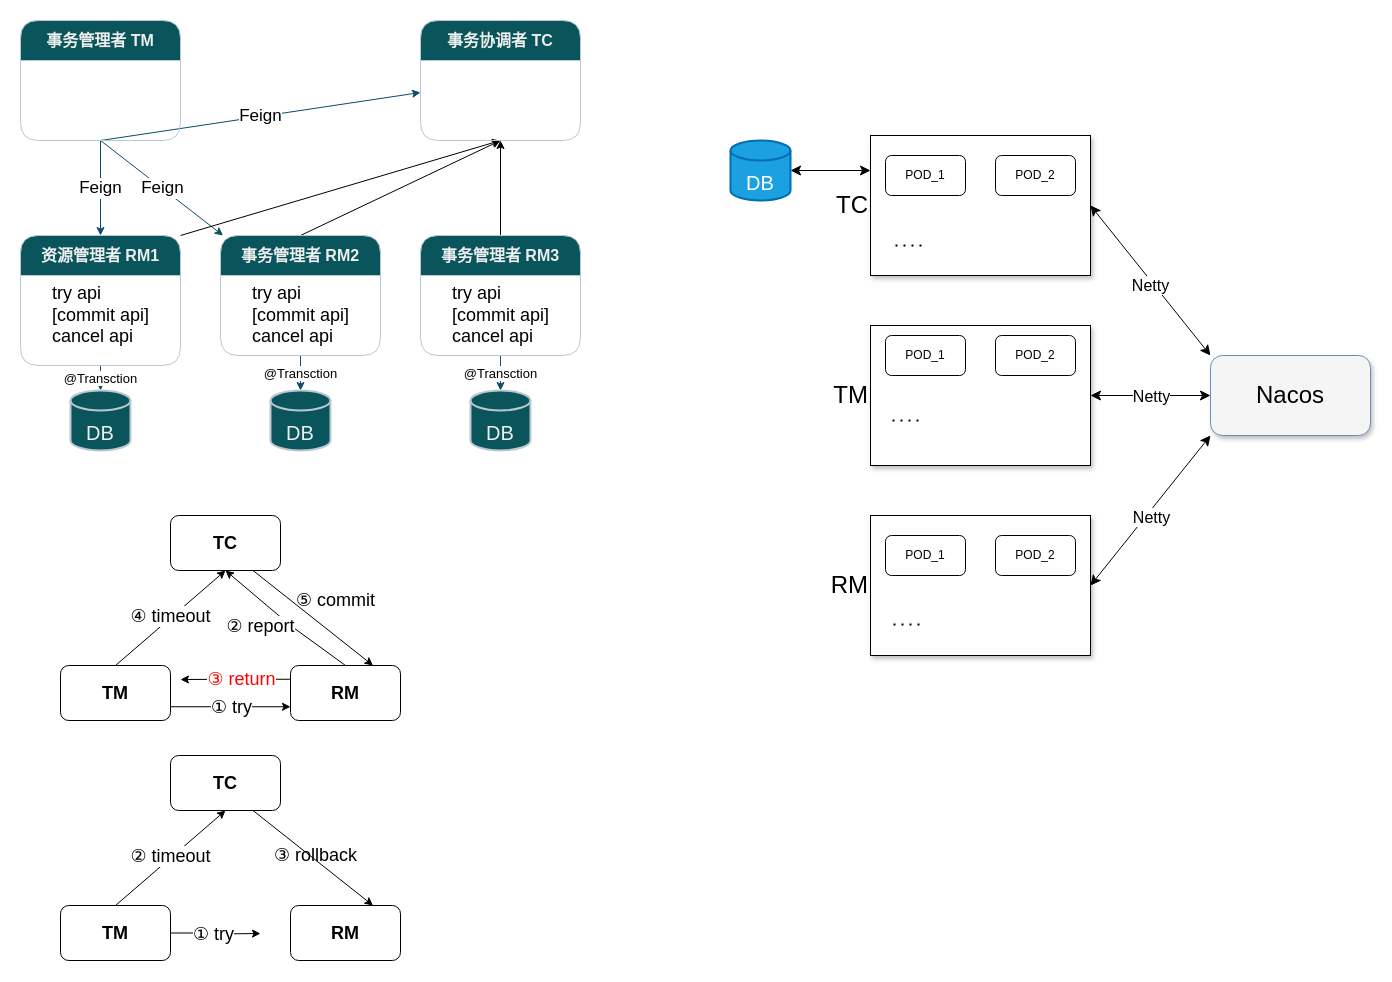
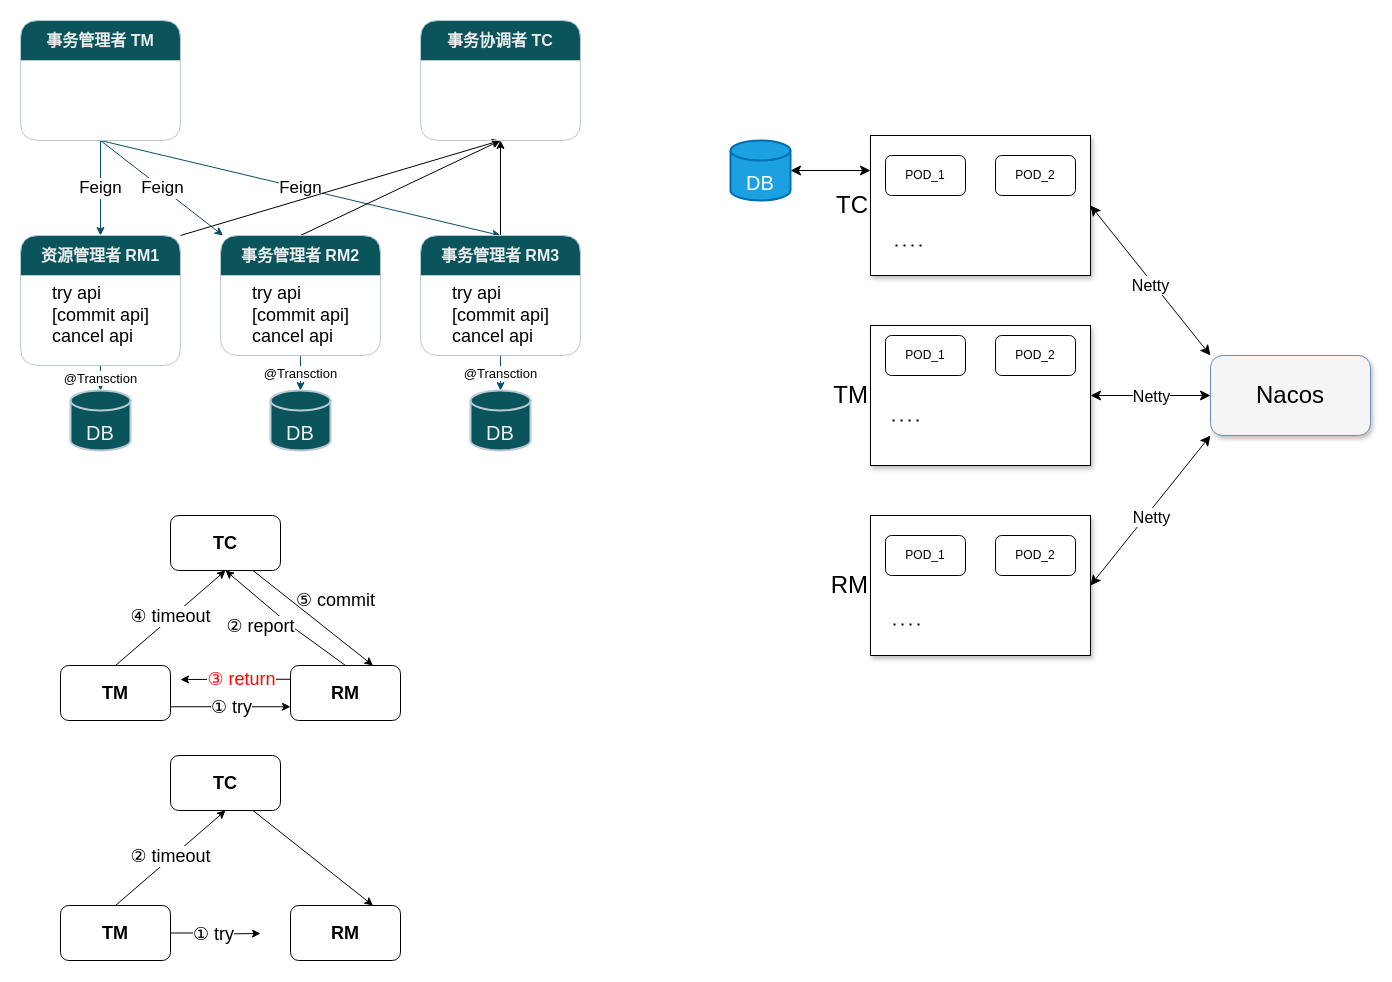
(264, 116) -> (300, 188)
(316, 856) -> none
